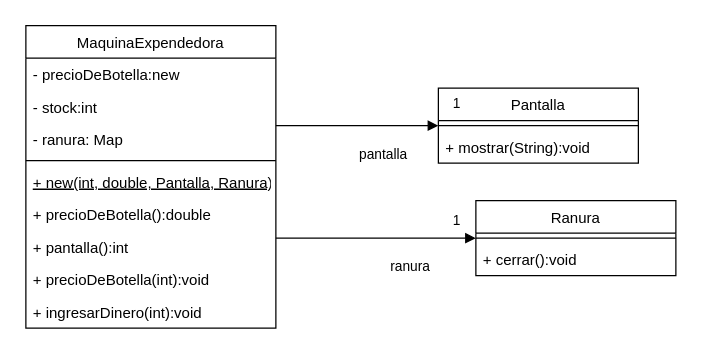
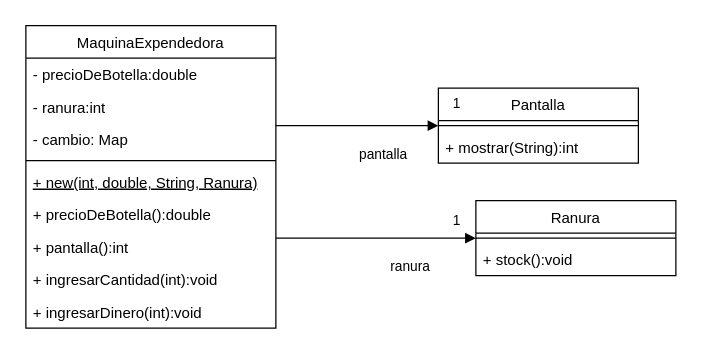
(111, 75) -> (122, 75)
(73, 108) -> (77, 108)
(81, 140) -> (79, 140)
(530, 148) -> (525, 148)
(162, 183) -> (156, 183)
(540, 260) -> (535, 260)
(132, 280) -> (138, 280)
